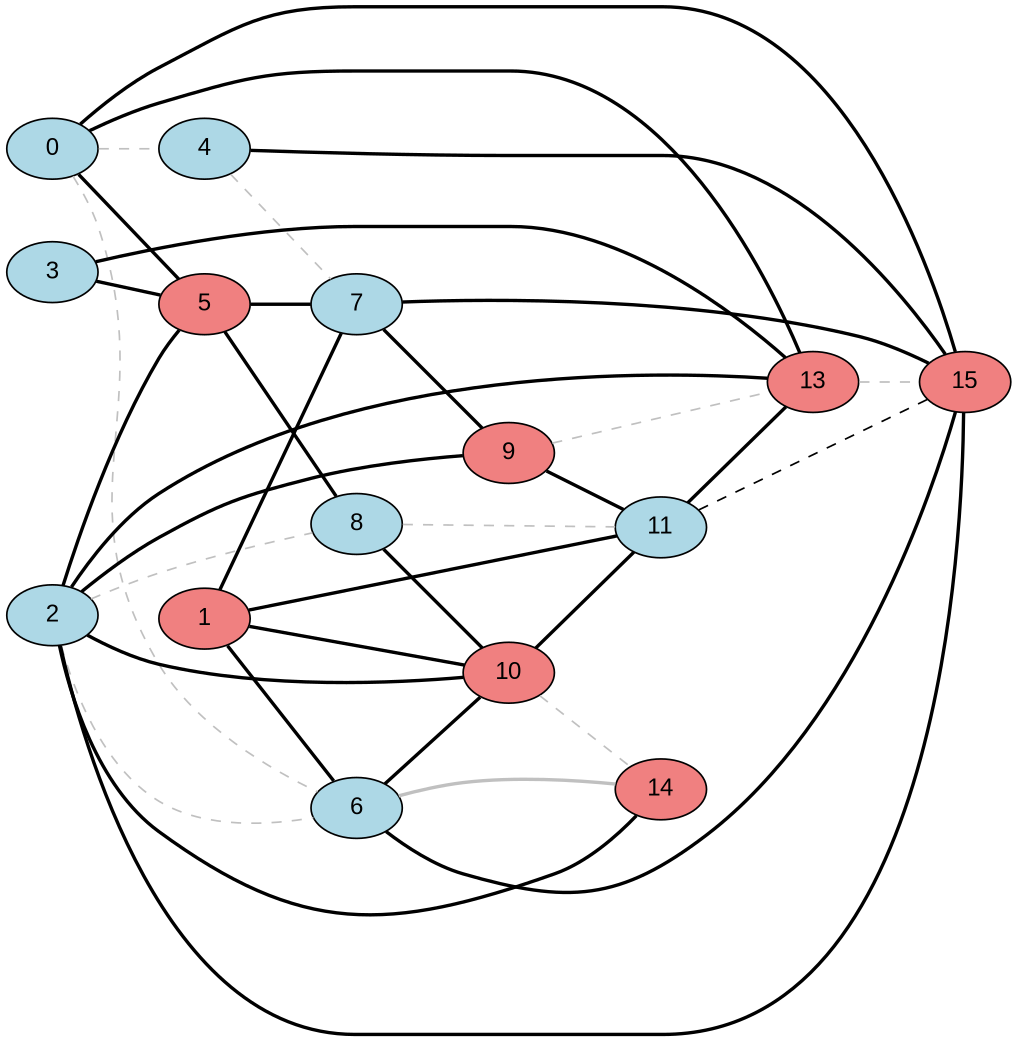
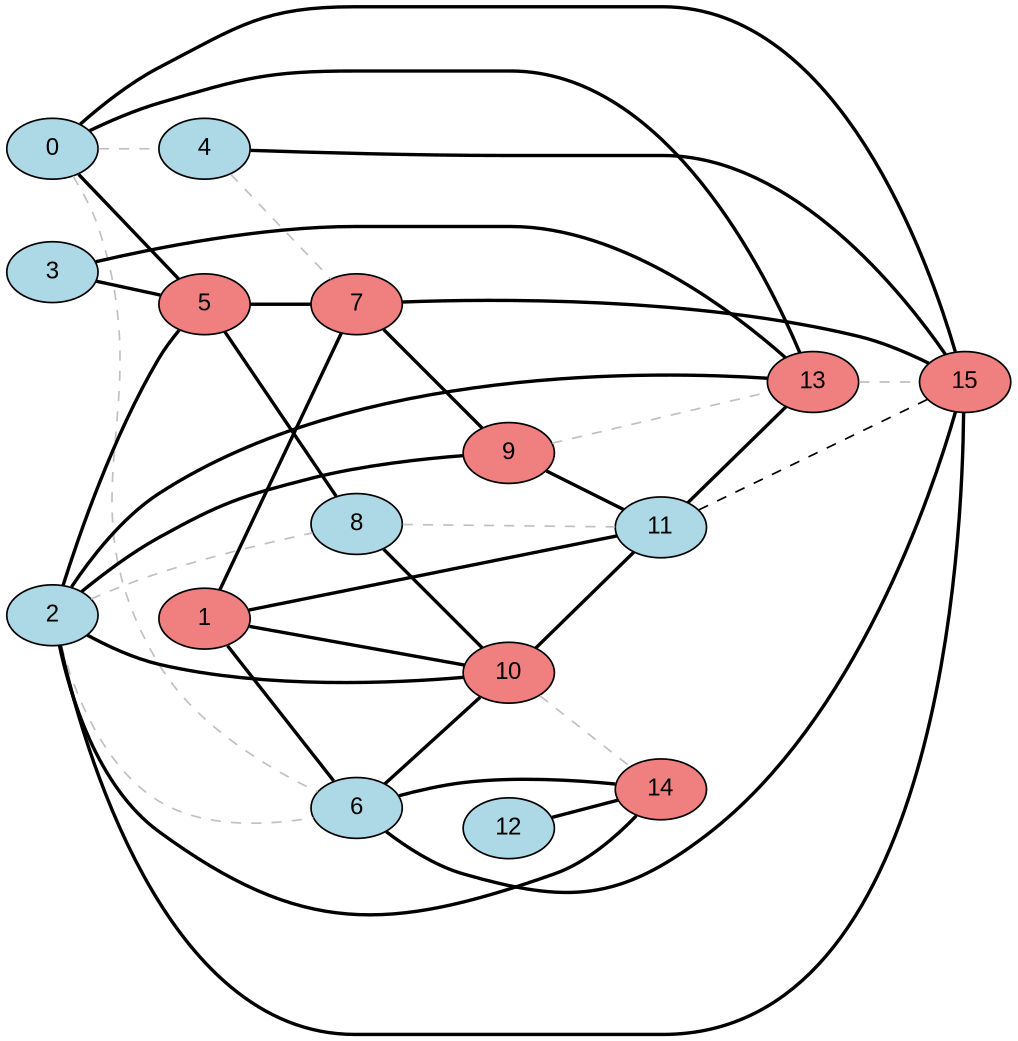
(357, 304) -> (357, 304)
(506, 780) -> (506, 780)
none -> (509, 828)
